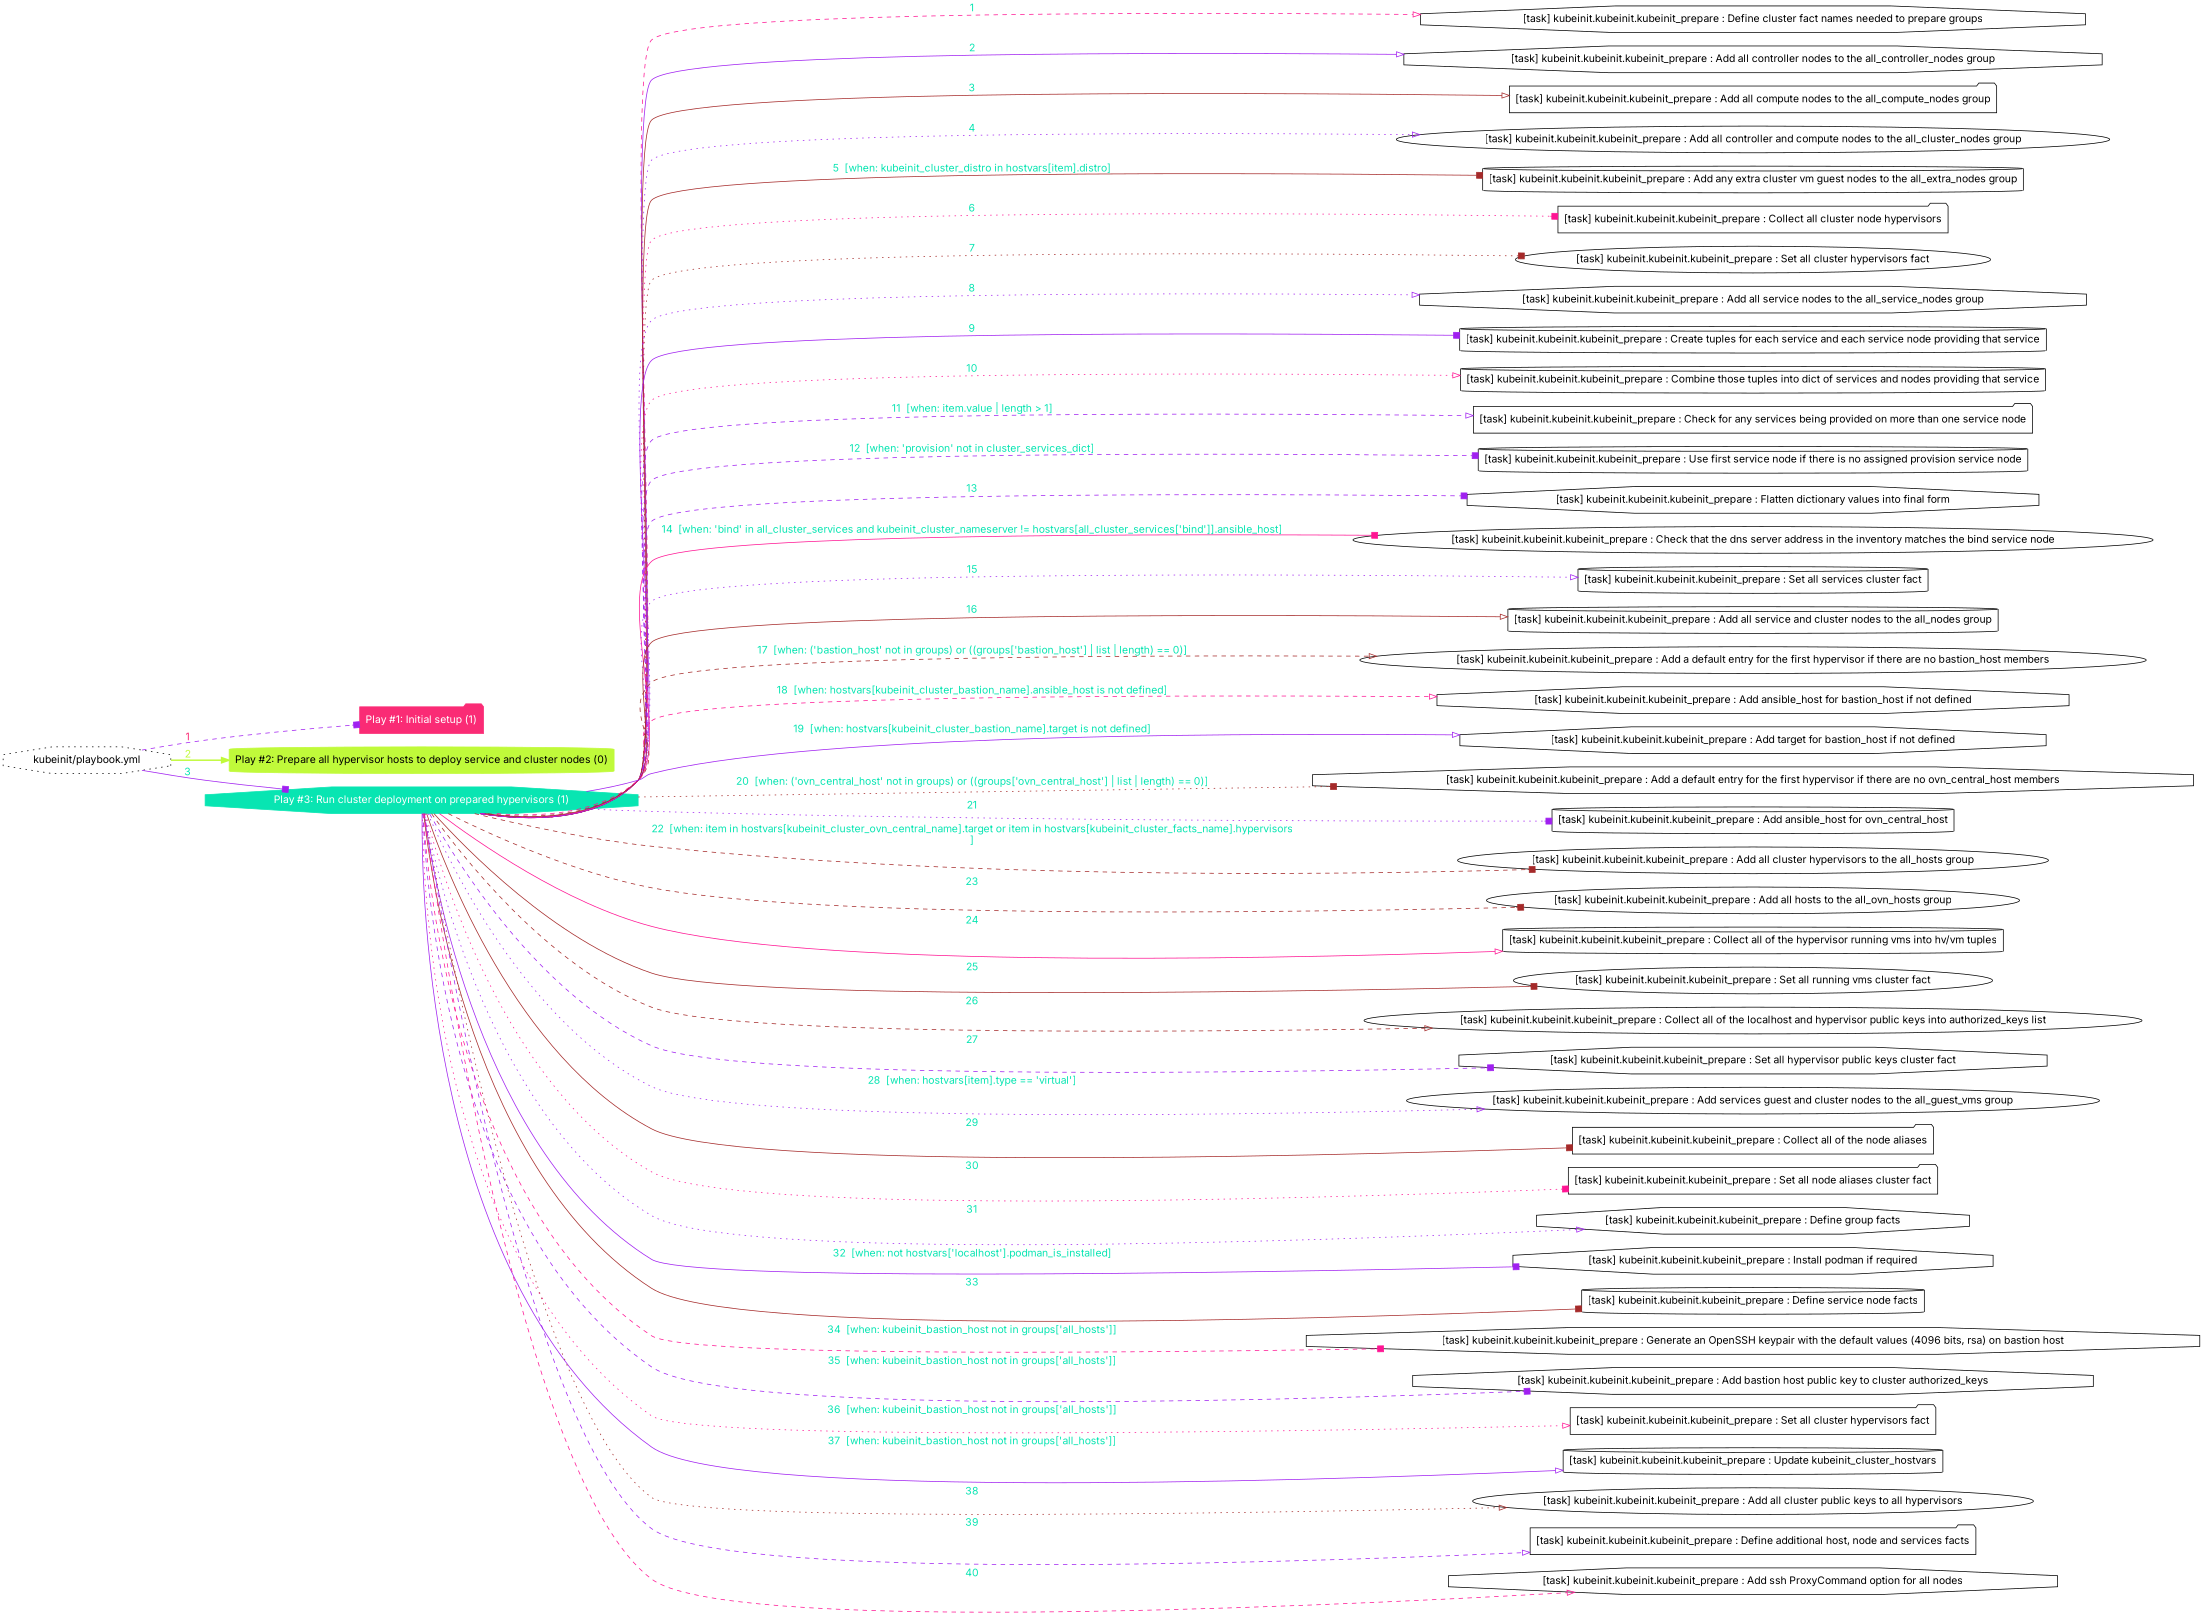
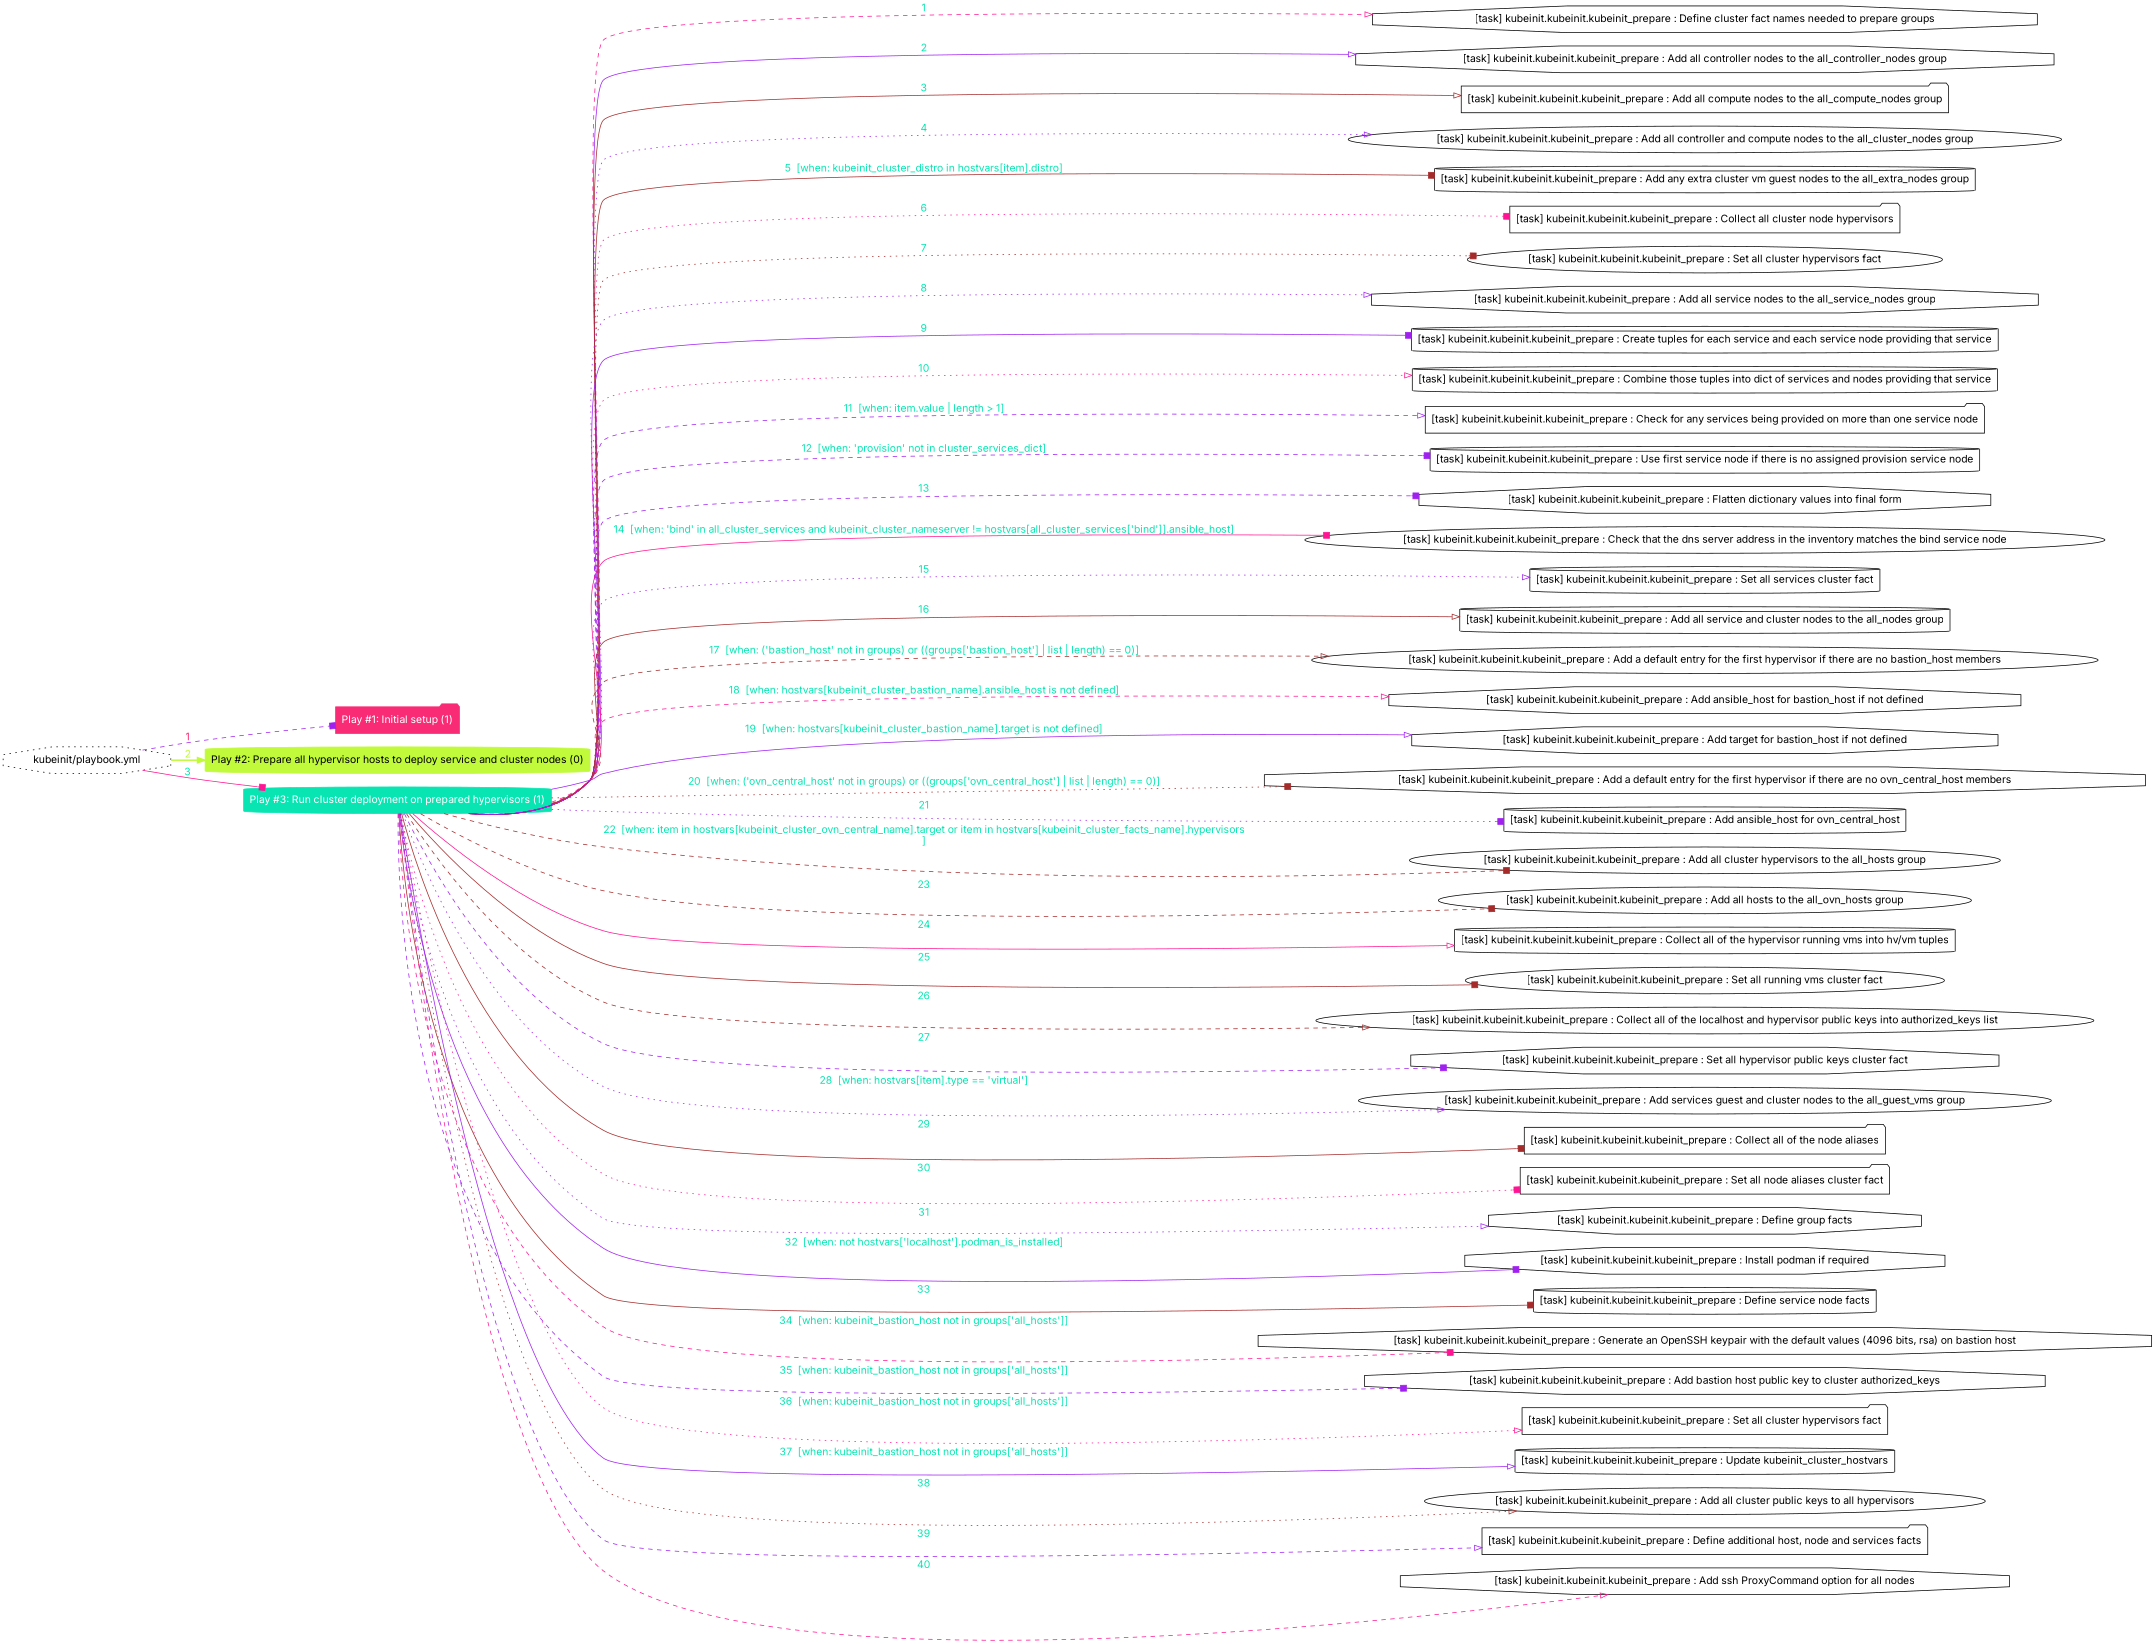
(211, 781) -> (200, 780)
(422, 800) -> (398, 800)
